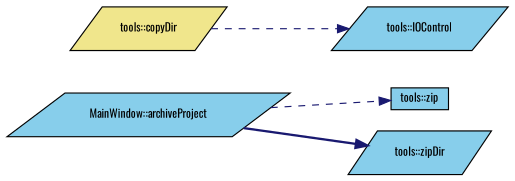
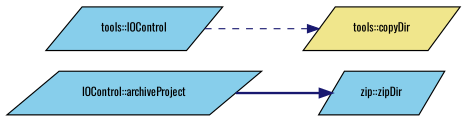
(274, 29) -> (256, 29)
(420, 99) -> none
(149, 115) -> (134, 93)
(420, 153) -> (382, 93)
